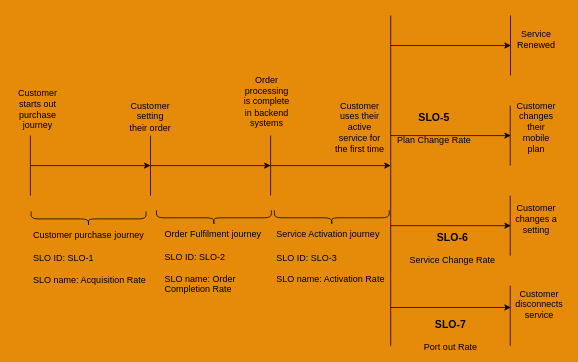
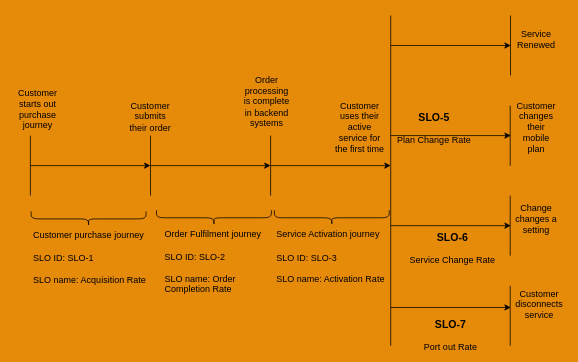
(150, 117) -> (150, 117)
(536, 219) -> (536, 219)
